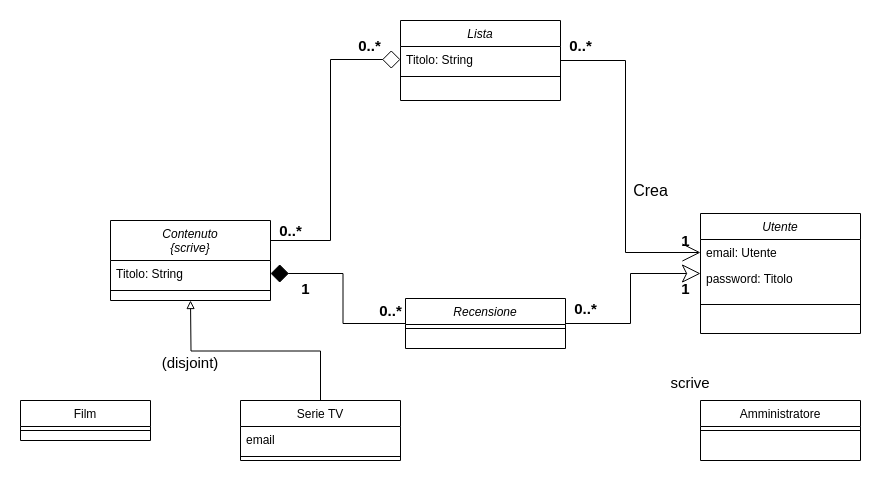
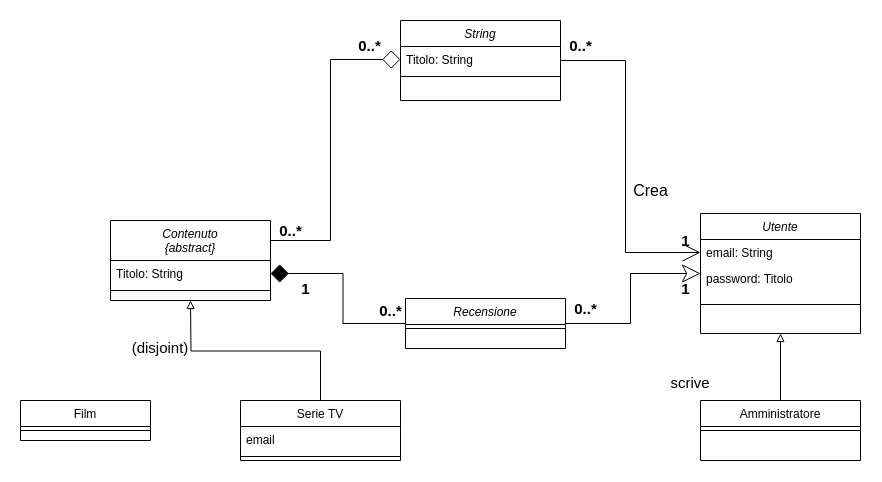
(480, 34) -> (480, 34)
(190, 234) -> (190, 234)
(743, 253) -> (742, 253)
(191, 362) -> (161, 347)
none -> (781, 371)
